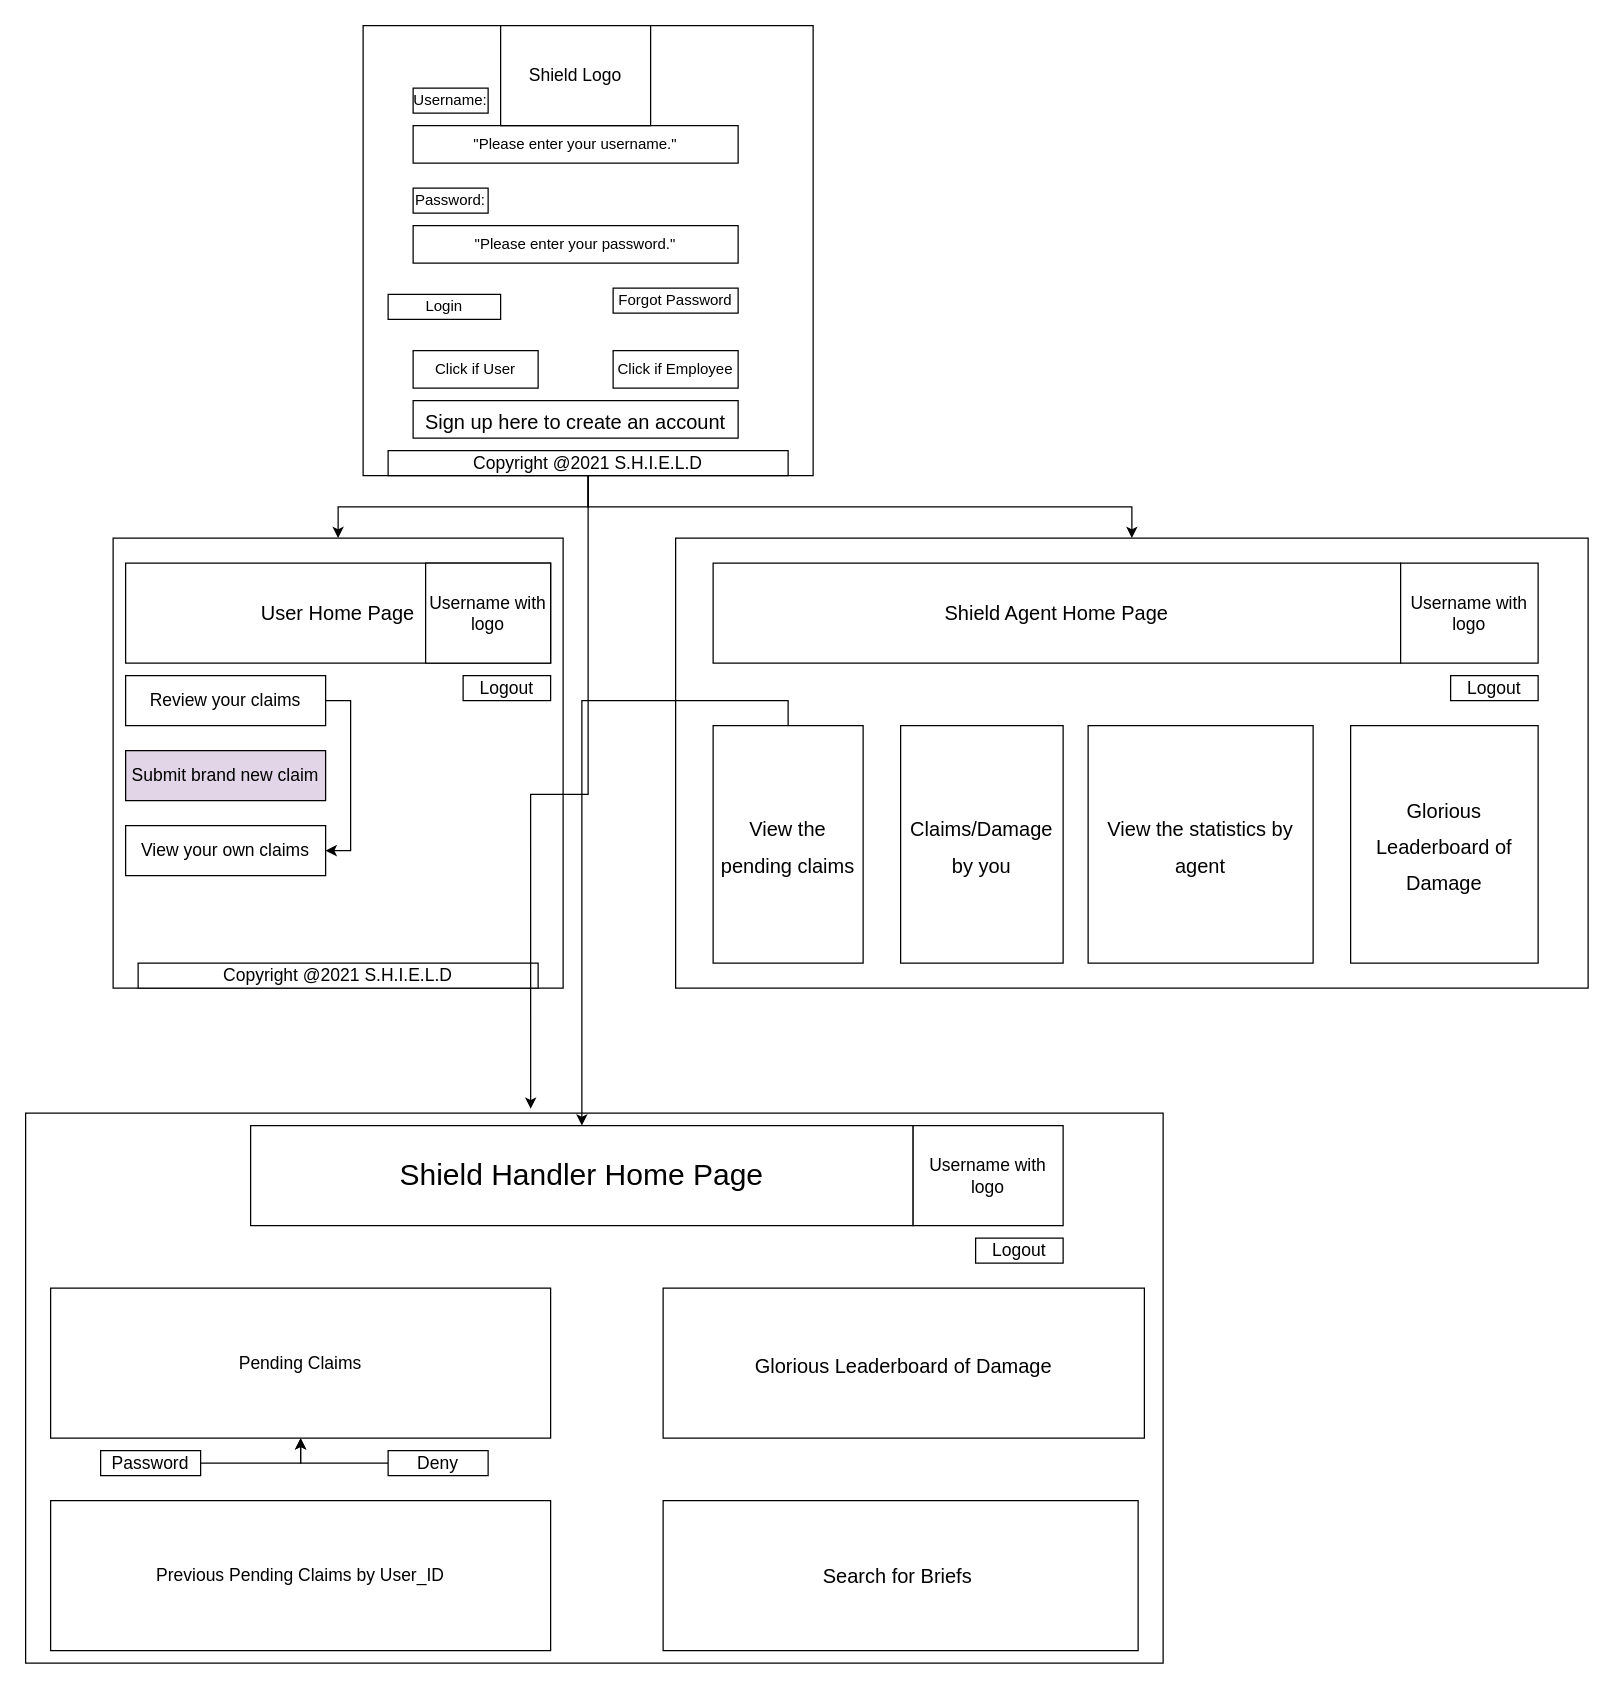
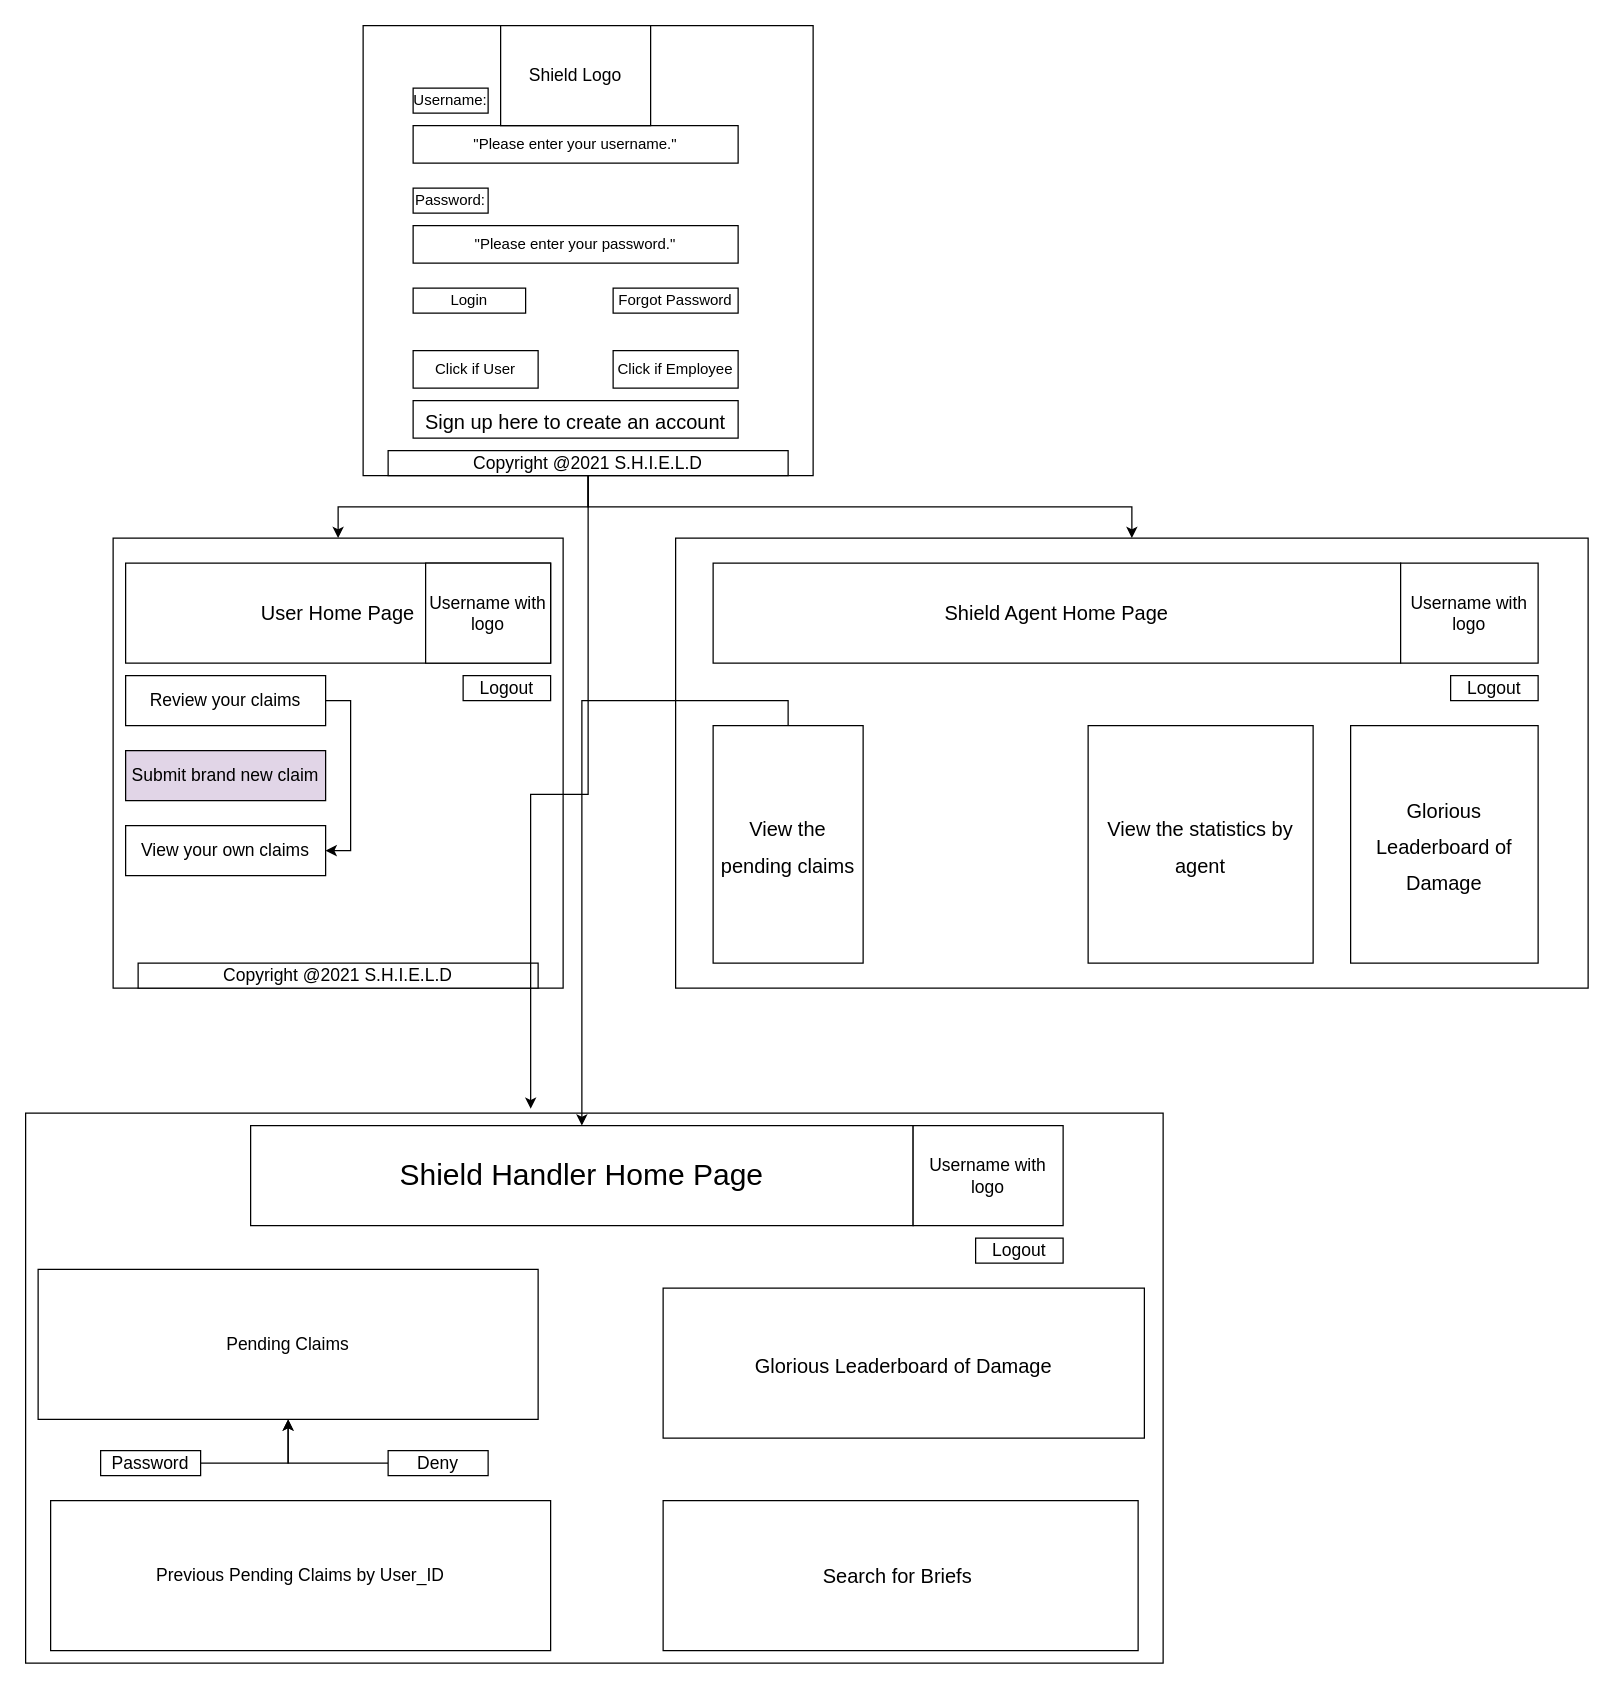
(444, 307) -> (469, 301)
(982, 844) -> none
(301, 1363) -> (288, 1344)
